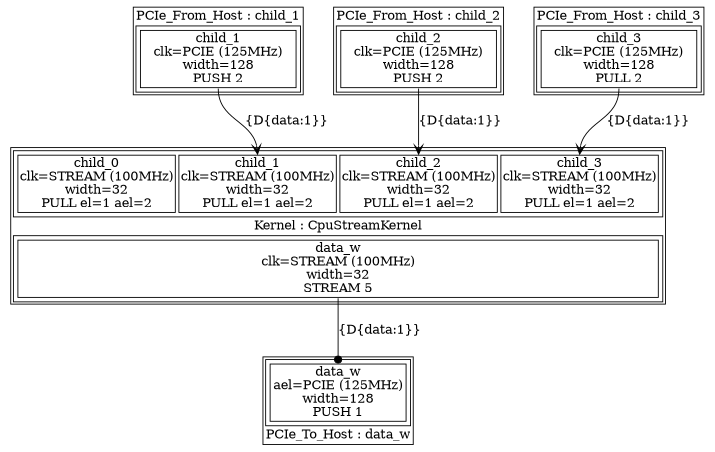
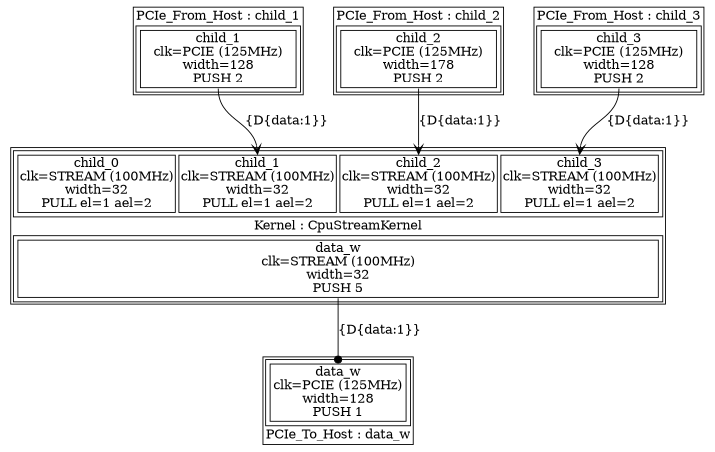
(419, 65) -> (419, 65)
(619, 79) -> (619, 79)
(338, 288) -> (338, 288)
(338, 386) -> (338, 386)
